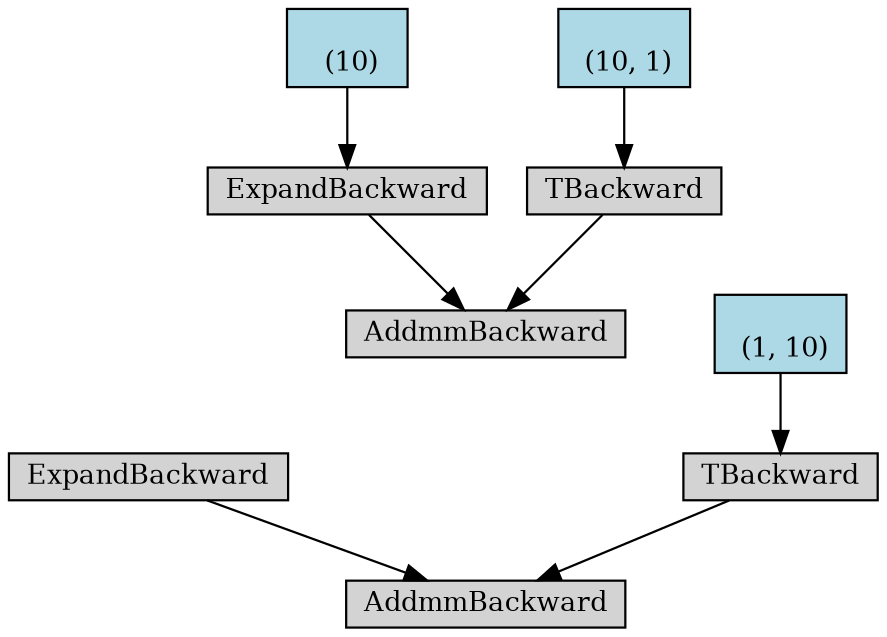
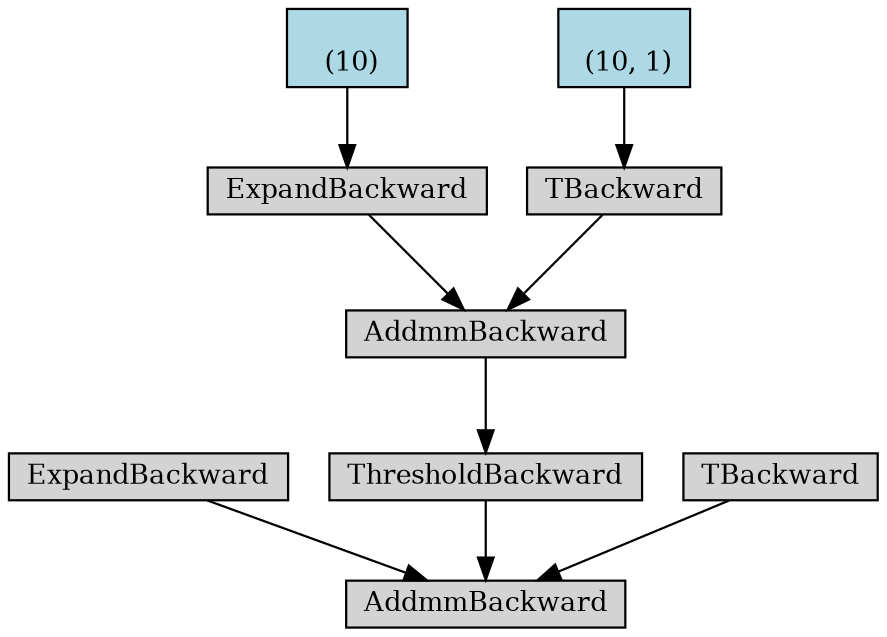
(781, 334) -> none
none -> (486, 477)
